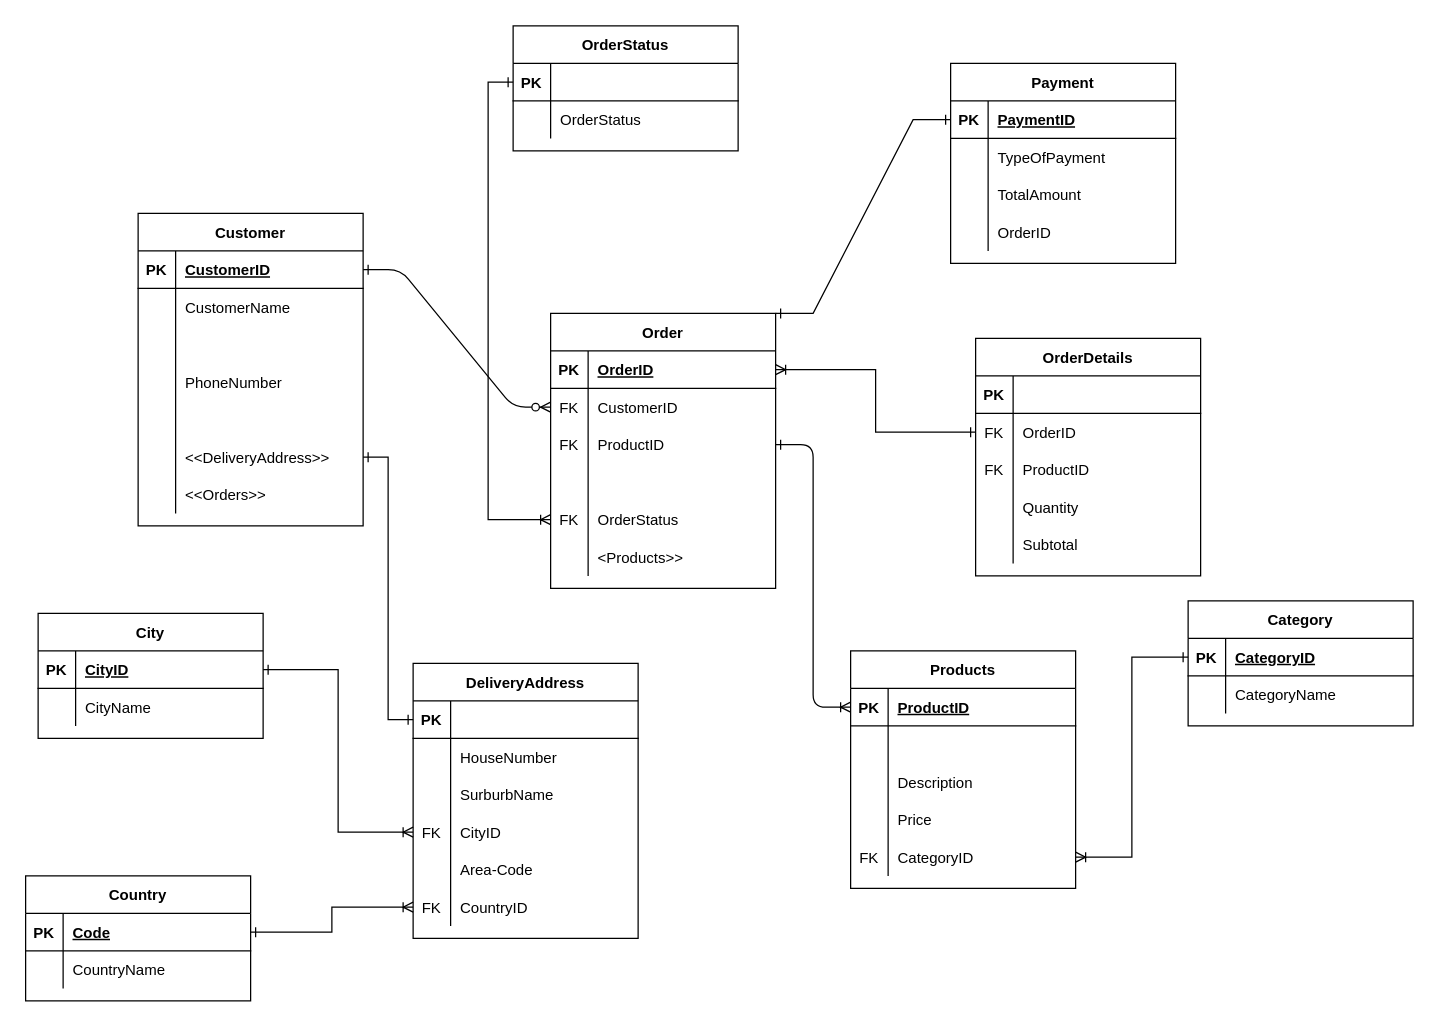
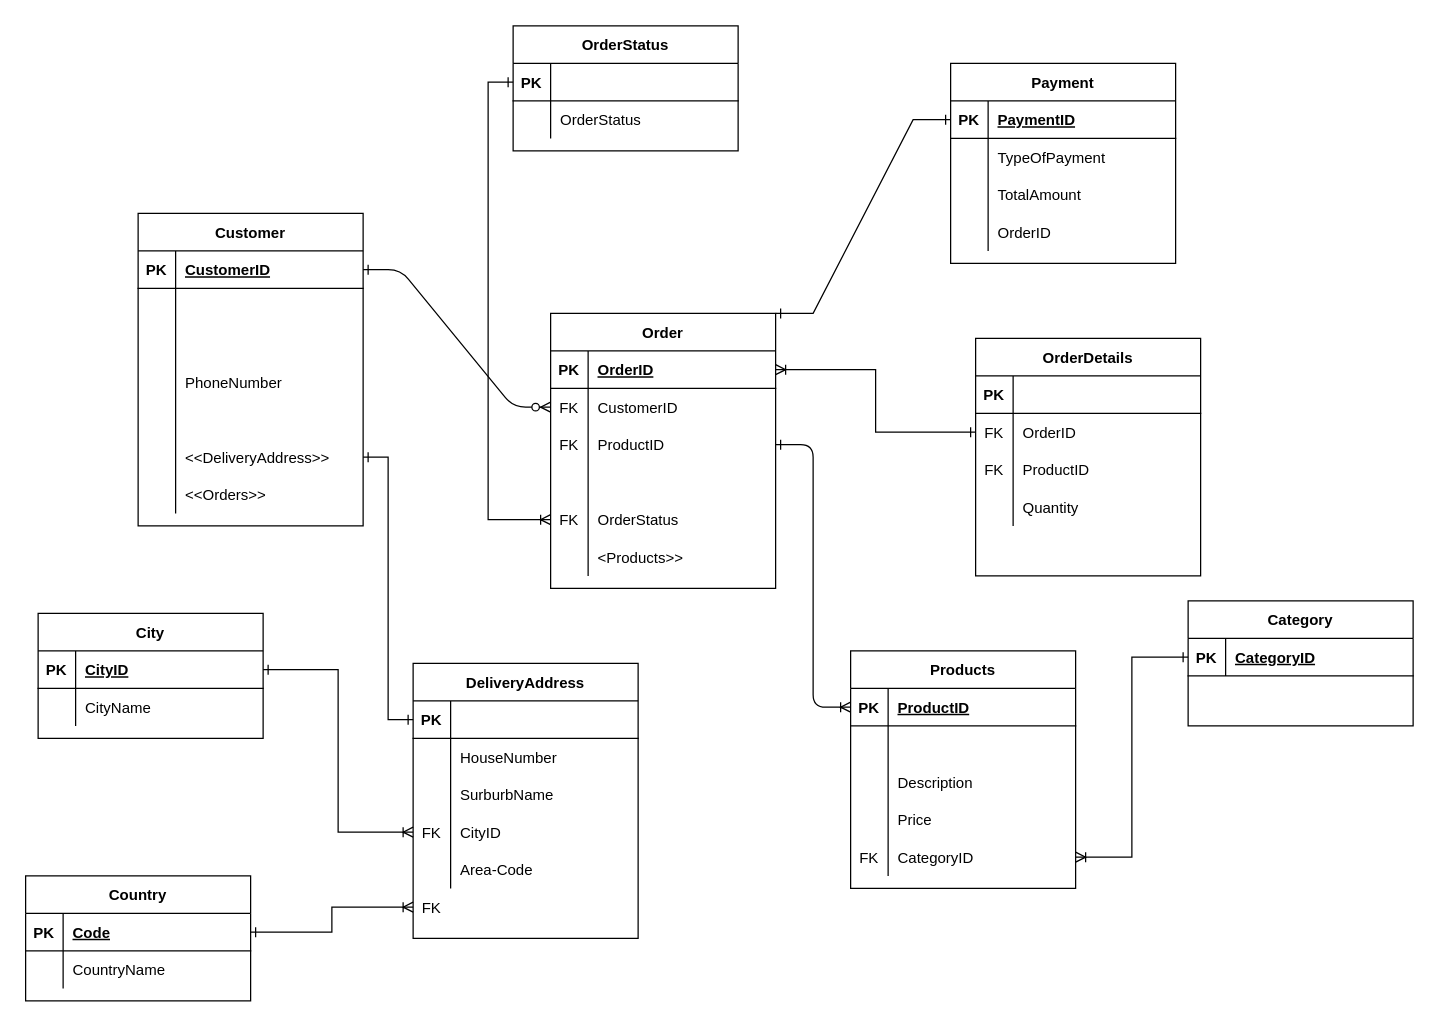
(269, 307) -> none
(1107, 544) -> none
(1319, 694) -> none
(544, 907) -> none
